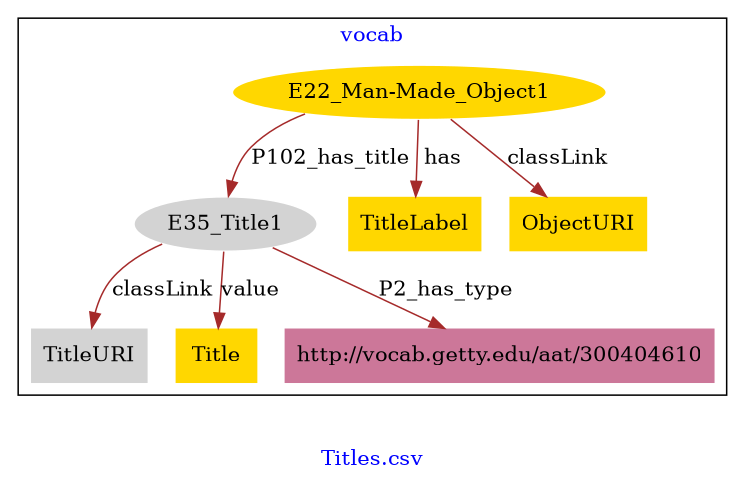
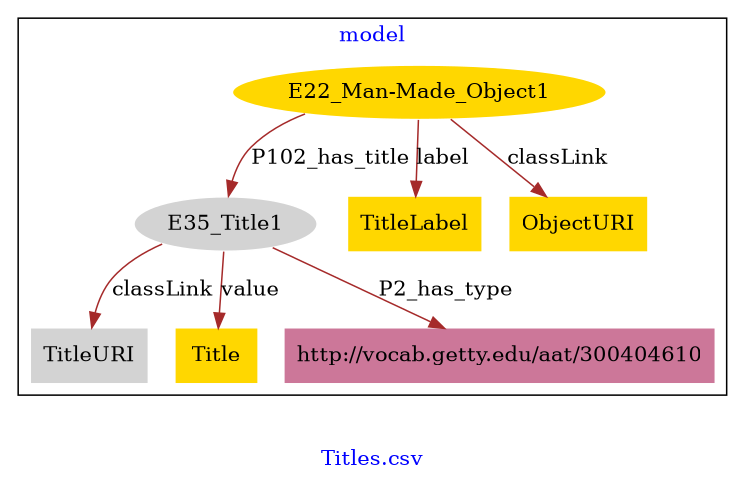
(372, 36) -> (372, 36)
(443, 158) -> (443, 158)
